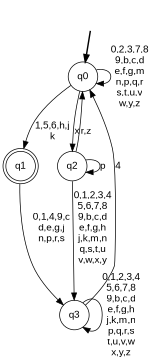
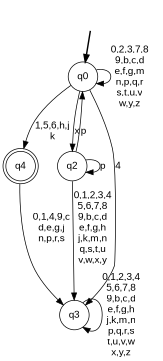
(86, 131) -> (84, 131)
(21, 166) -> (21, 166)
(115, 204) -> (115, 197)
